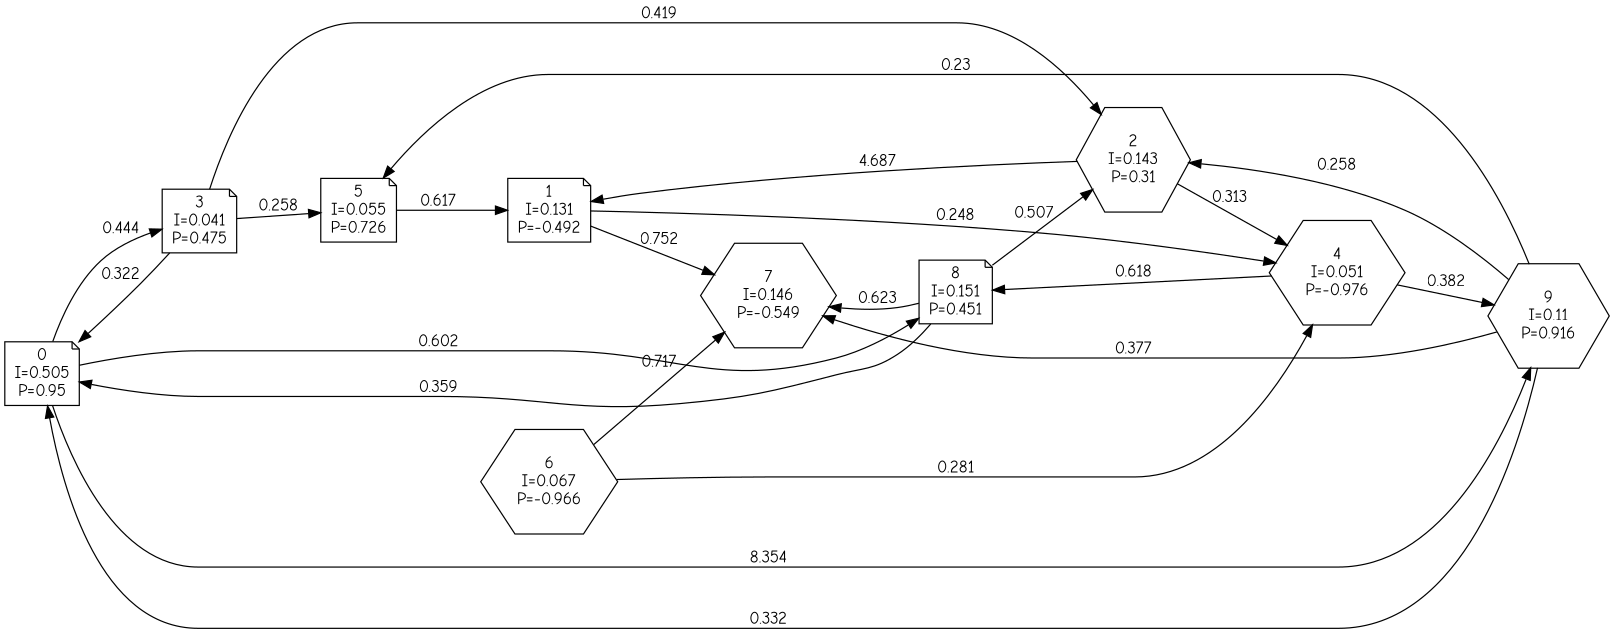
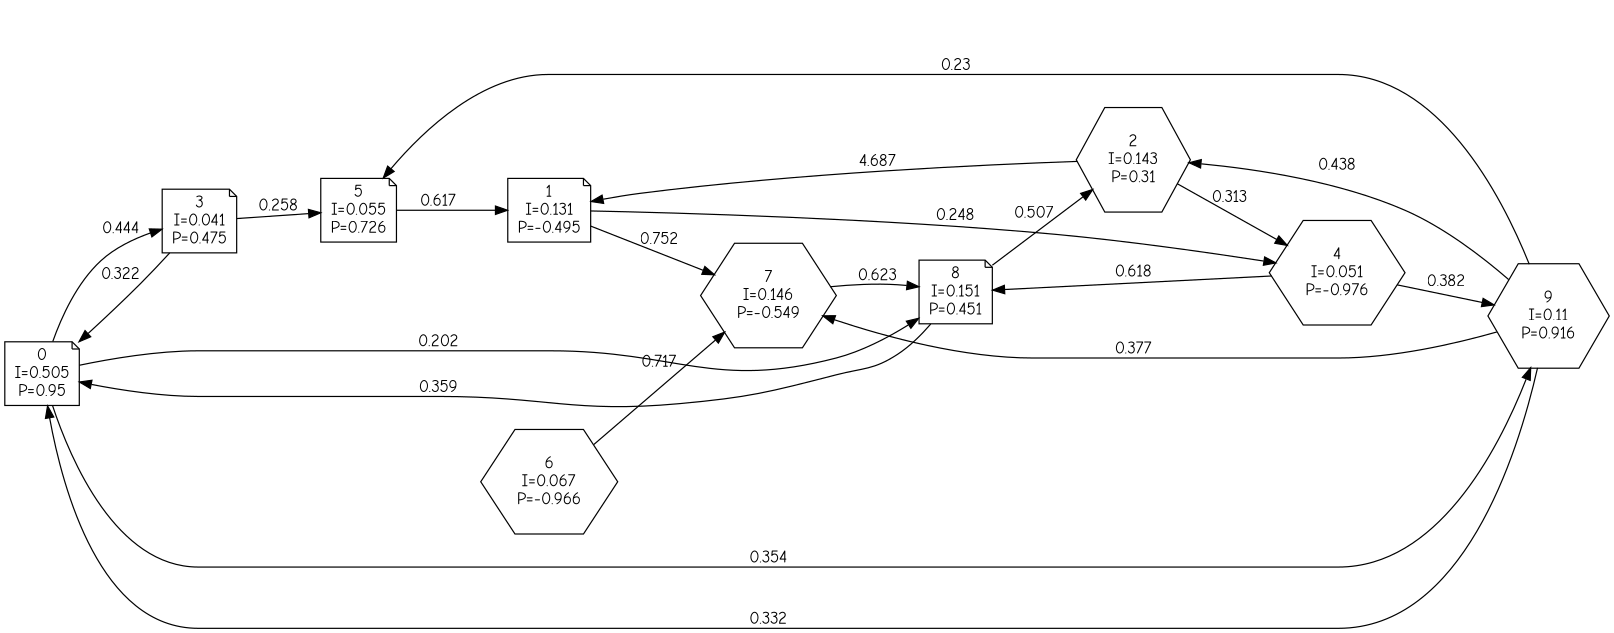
(621, 23) -> none
(1337, 165) -> (1337, 165)
(549, 210) -> (549, 210)
(880, 309) -> (869, 284)
(439, 342) -> (439, 342)
(992, 477) -> none
(768, 558) -> (768, 558)
